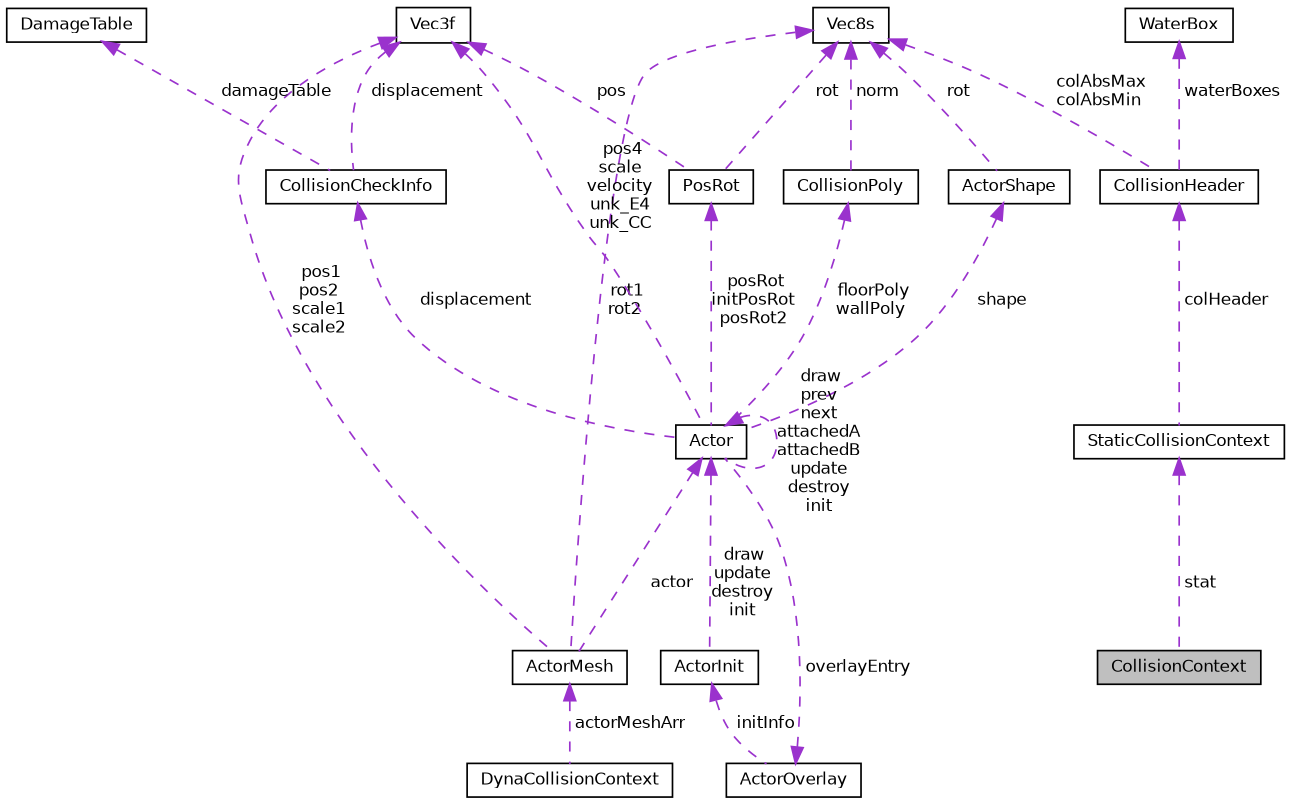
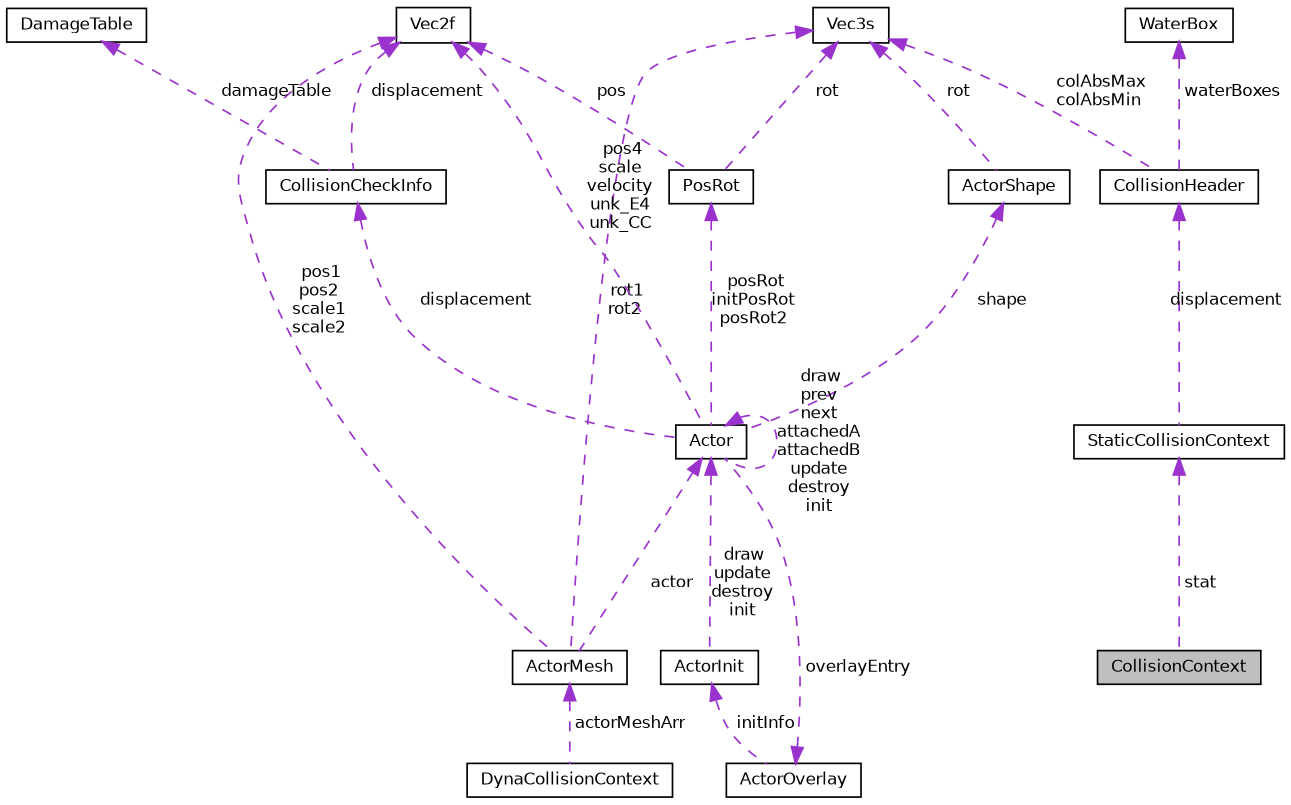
(433, 25) -> (433, 25)
(851, 25) -> (851, 25)
(851, 187) -> none
(1224, 300) -> (1224, 300)
